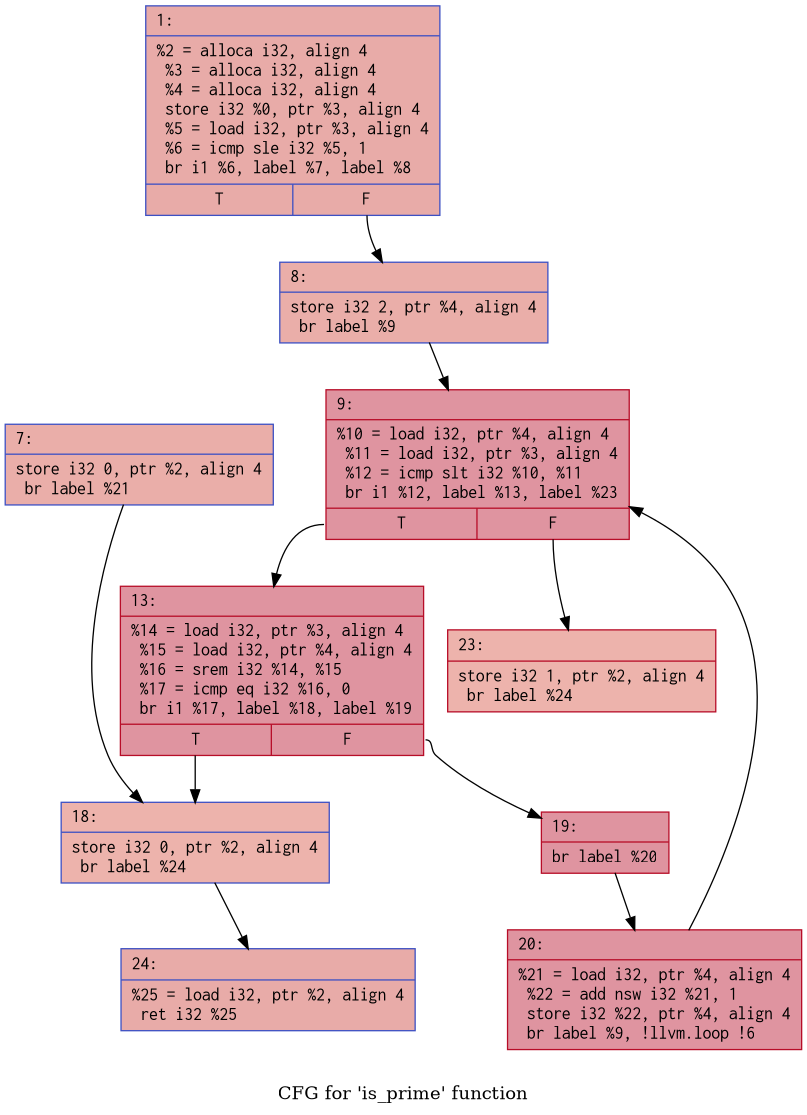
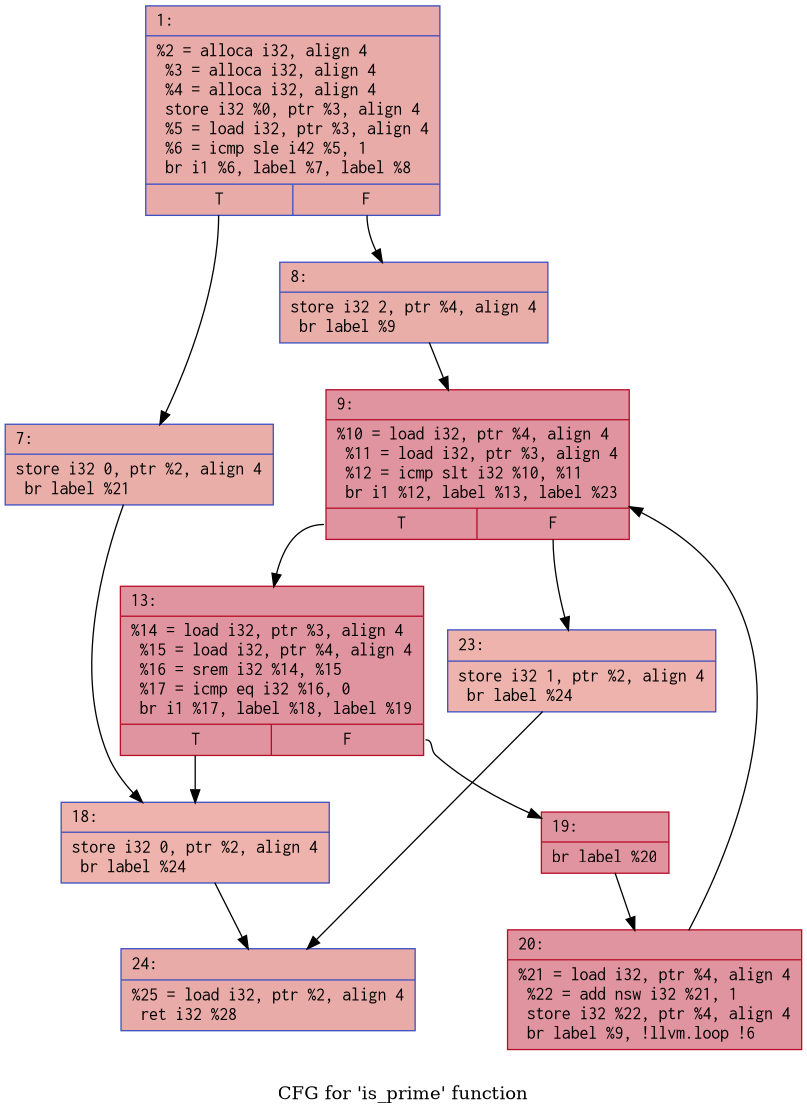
(262, 148) -> (262, 148)
none -> (202, 317)
(582, 671) -> (582, 671)
none -> (430, 826)
(185, 1014) -> (185, 1014)
